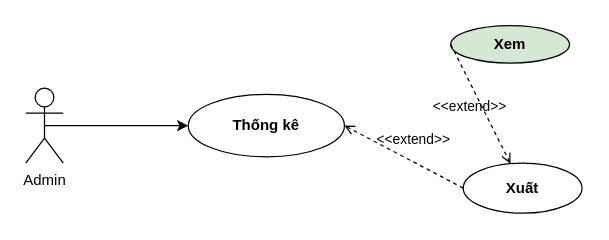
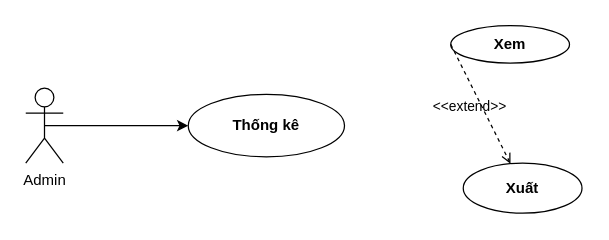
(510, 44) -> (510, 44)
(405, 158) -> none
